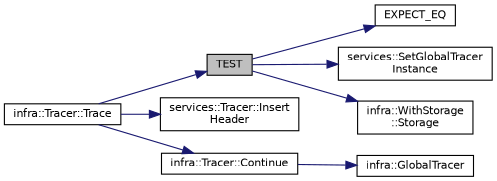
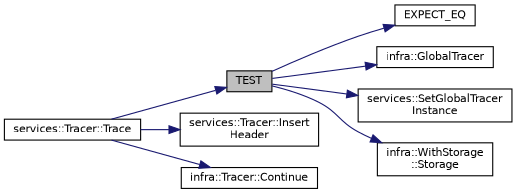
(63, 114) -> (73, 130)
(322, 165) -> (319, 72)
